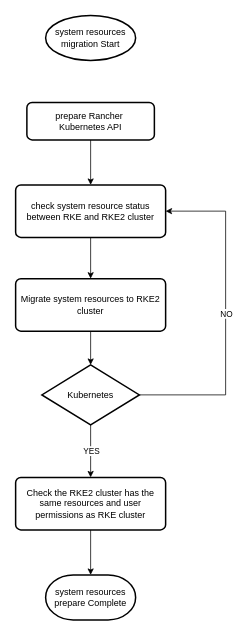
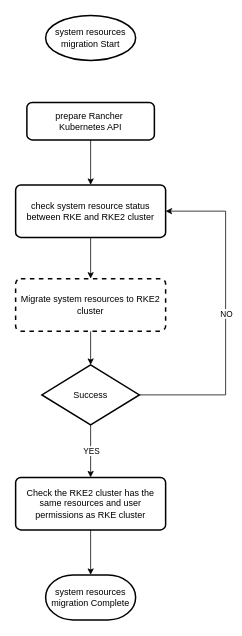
(90, 305) -> (90, 305)
(90, 395) -> (90, 395)
(90, 597) -> (90, 597)
